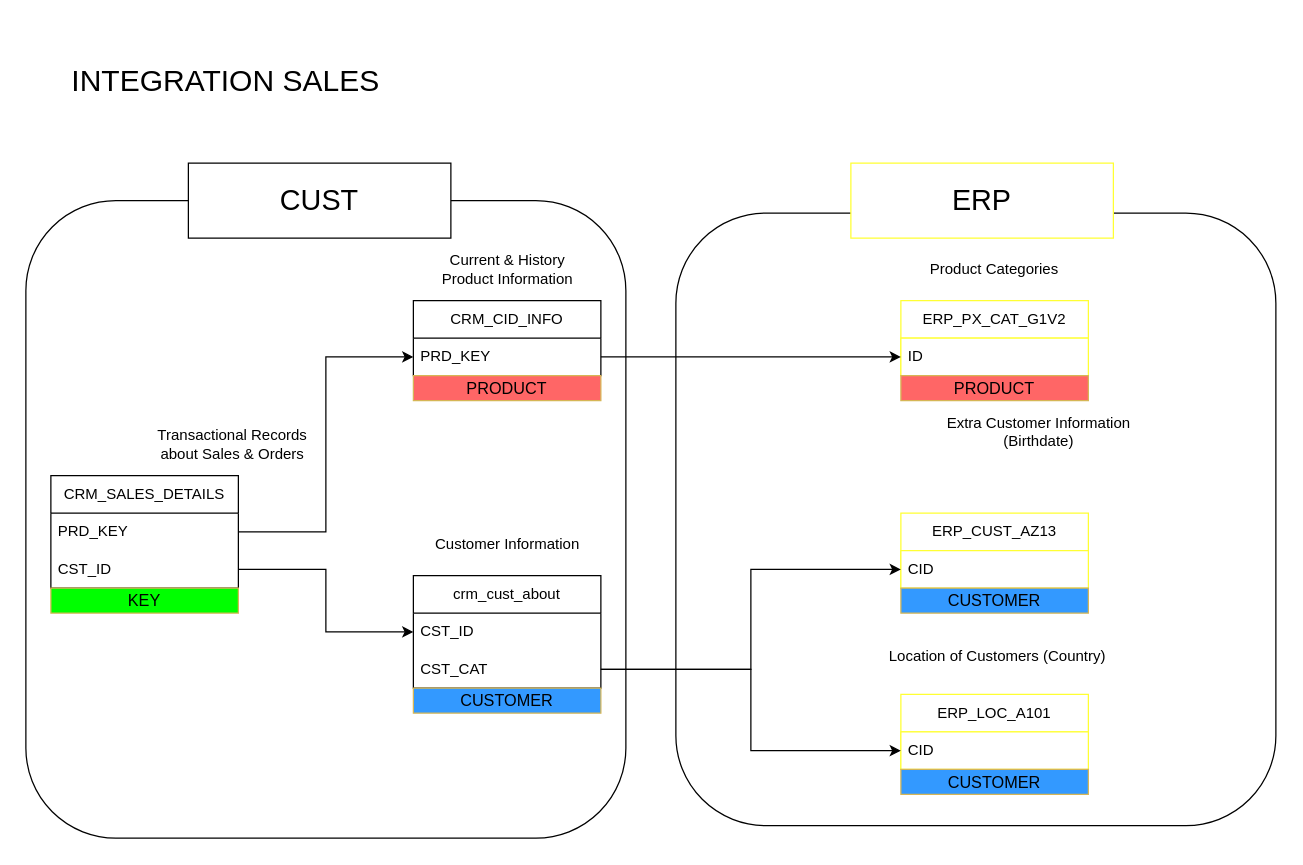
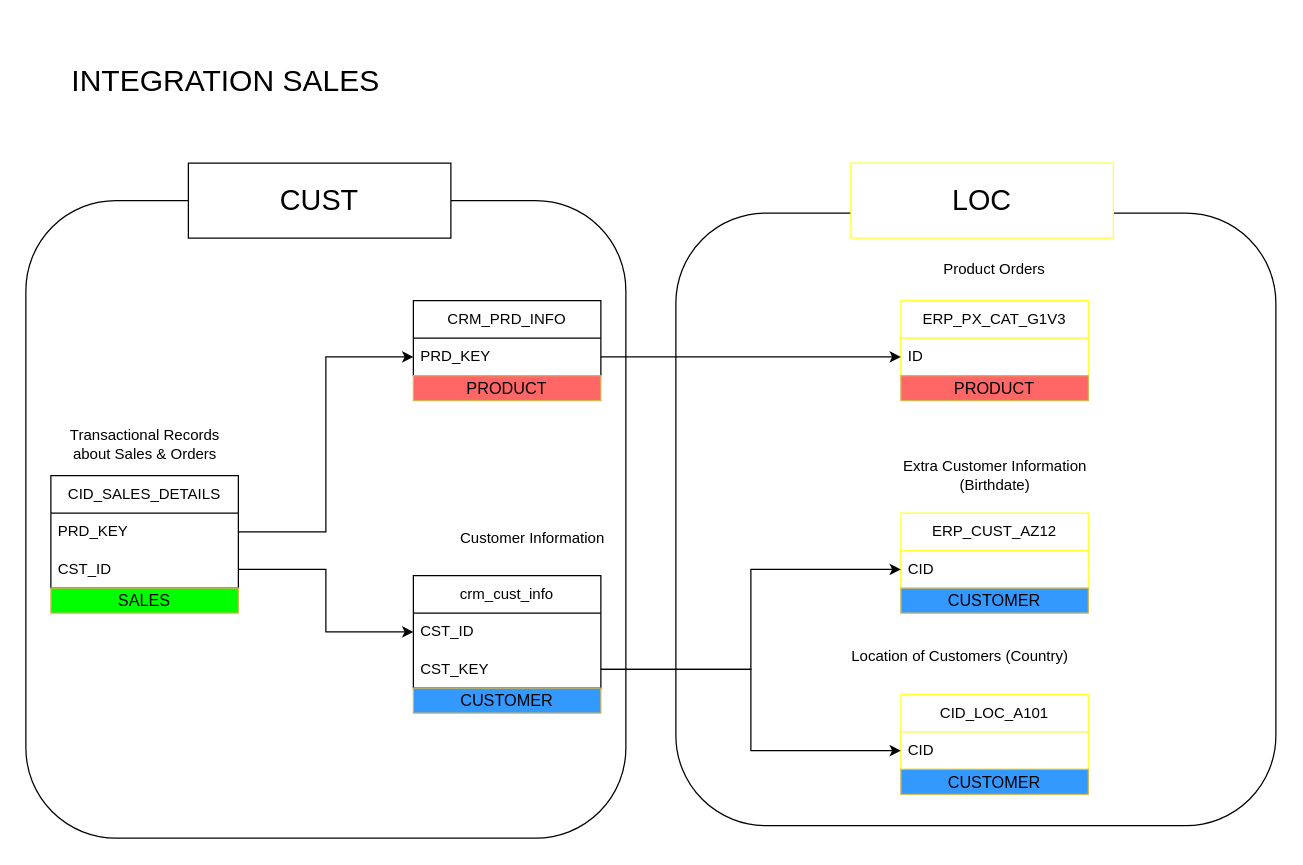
(982, 201) -> (982, 201)
(507, 269) -> none
(994, 269) -> (994, 269)
(507, 319) -> (507, 319)
(994, 319) -> (994, 319)
(1038, 432) -> (994, 476)
(232, 444) -> (144, 444)
(144, 494) -> (144, 494)
(994, 532) -> (994, 532)
(507, 544) -> (532, 538)
(507, 594) -> (507, 594)
(144, 601) -> (144, 601)
(998, 657) -> (960, 657)
(450, 669) -> (450, 669)
(994, 713) -> (994, 713)
